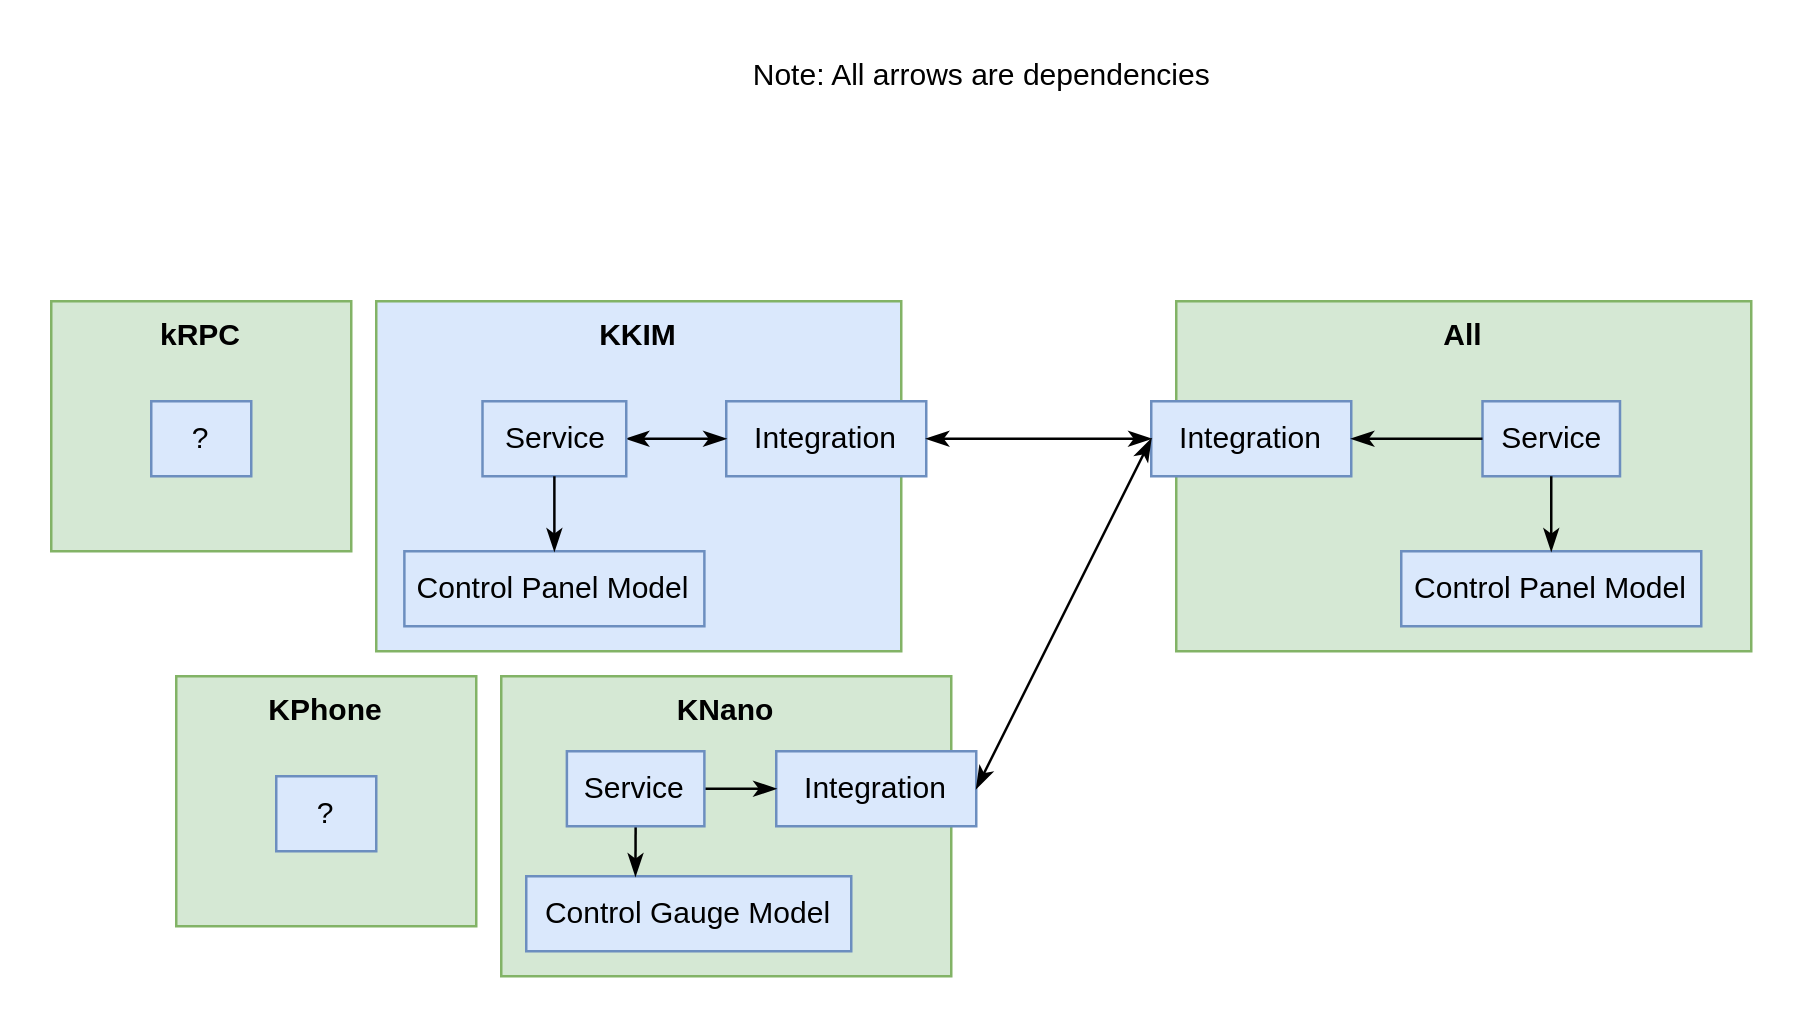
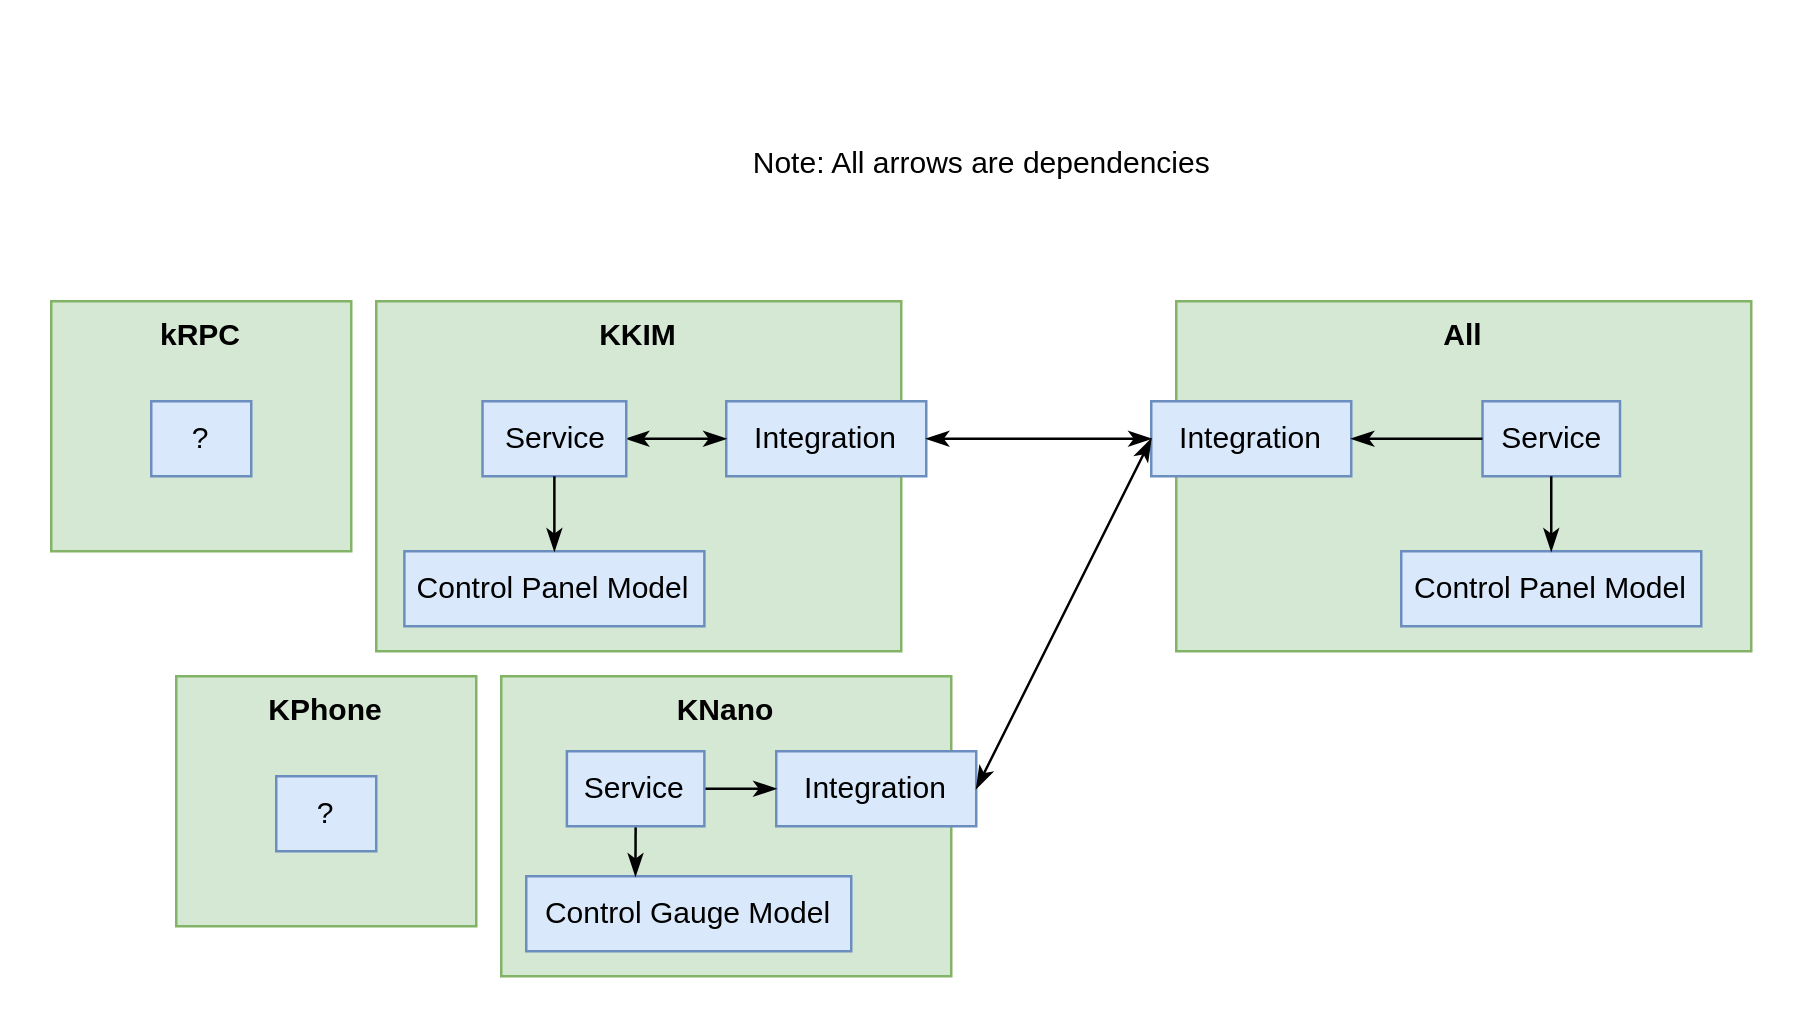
(983, 76) -> (983, 164)
(639, 476) -> (639, 476)
